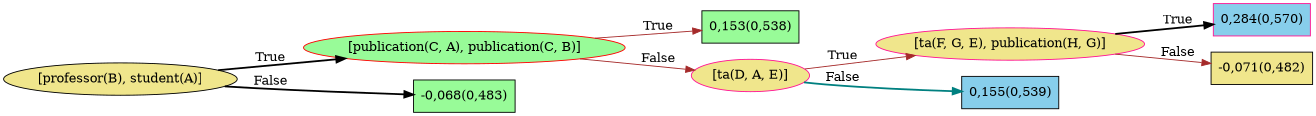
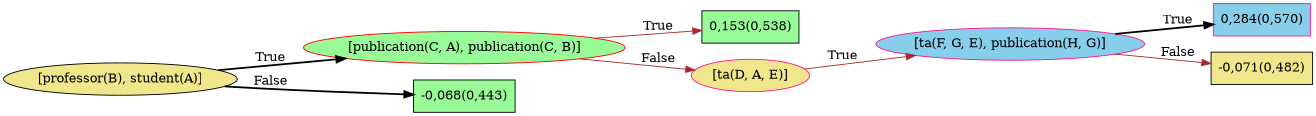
(1010, 44) -> (1010, 44)
(1010, 93) -> none
(464, 96) -> (464, 96)
